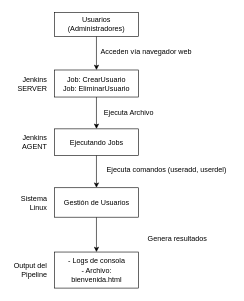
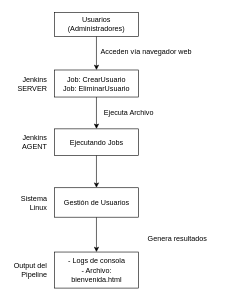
(167, 170) -> none
